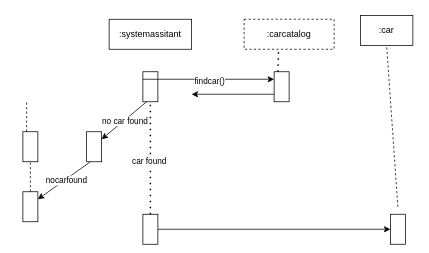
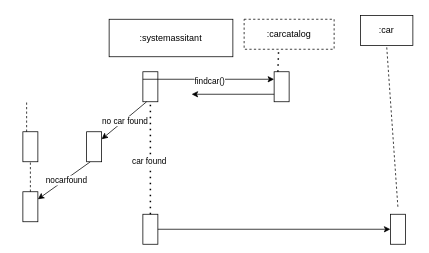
(150, 34) -> (171, 38)
